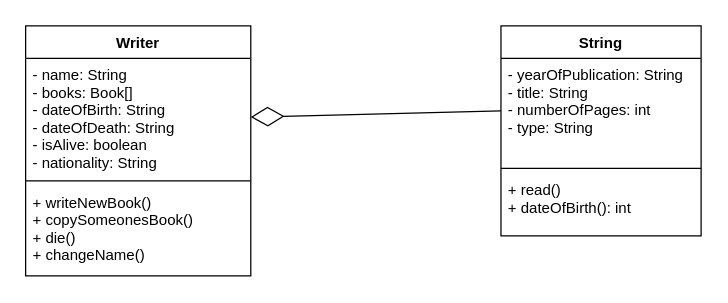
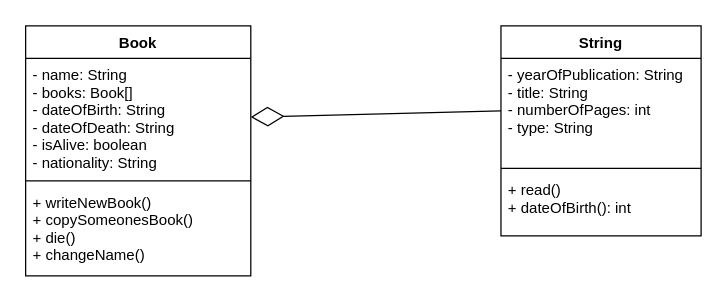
(138, 43) -> (138, 43)
